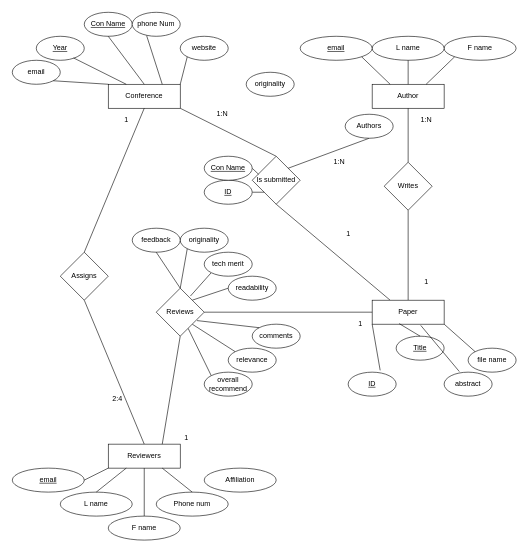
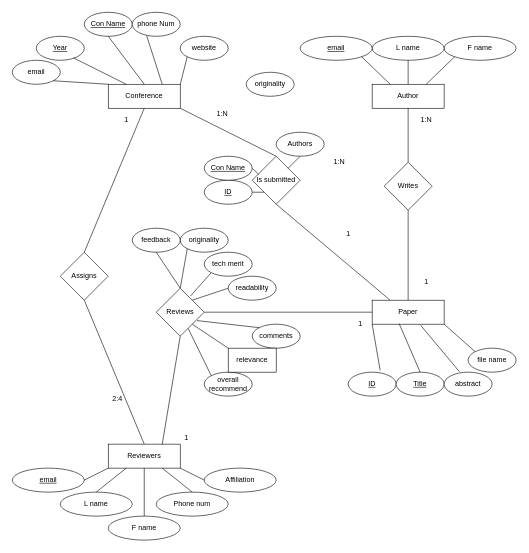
(369, 126) -> (300, 144)
(420, 348) -> (420, 384)
(252, 360) -> (252, 360)
none -> (192, 474)
